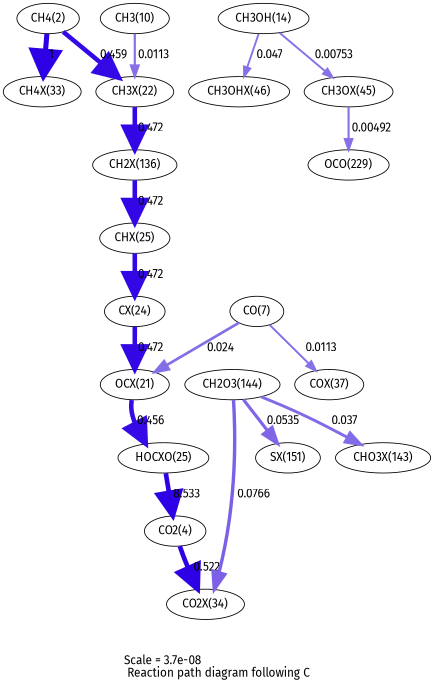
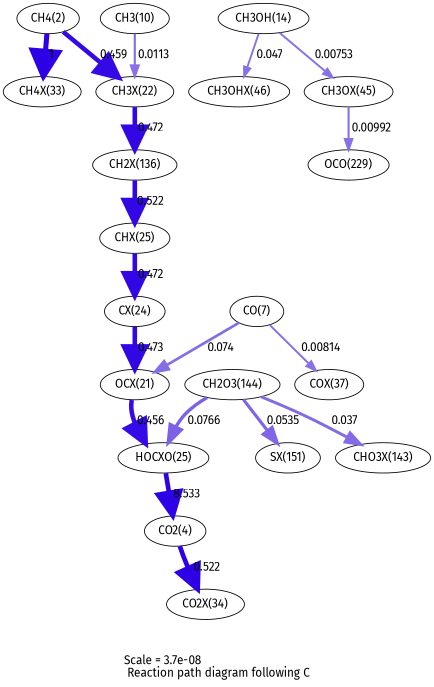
(370, 128) -> (370, 128)
(149, 202) -> (149, 202)
(149, 348) -> (149, 348)
(219, 348) -> (219, 348)
(320, 348) -> (320, 348)
(233, 487) -> (189, 410)
